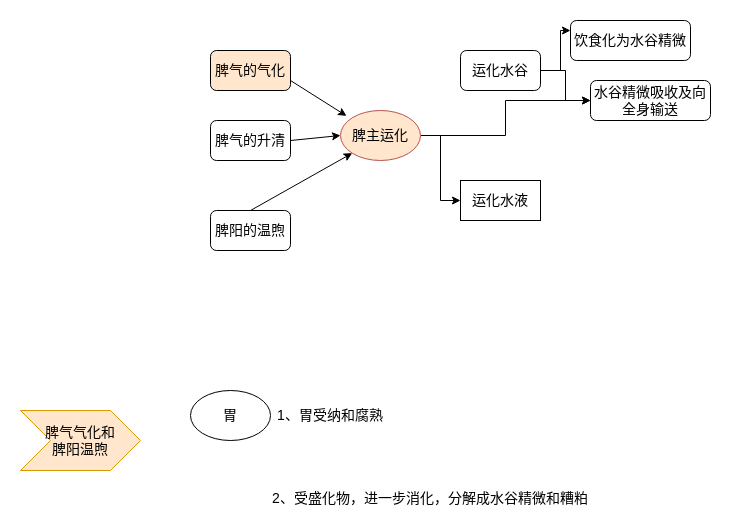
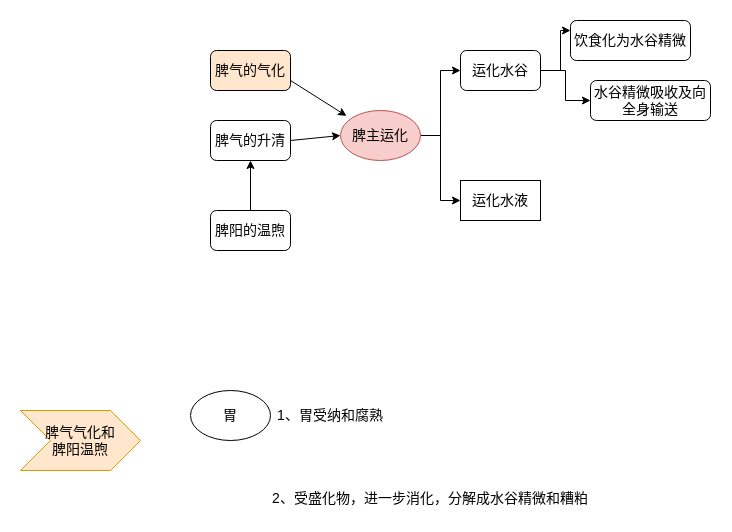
(506, 122) -> (441, 96)
(381, 136) -> (381, 136)
(299, 183) -> (251, 189)
